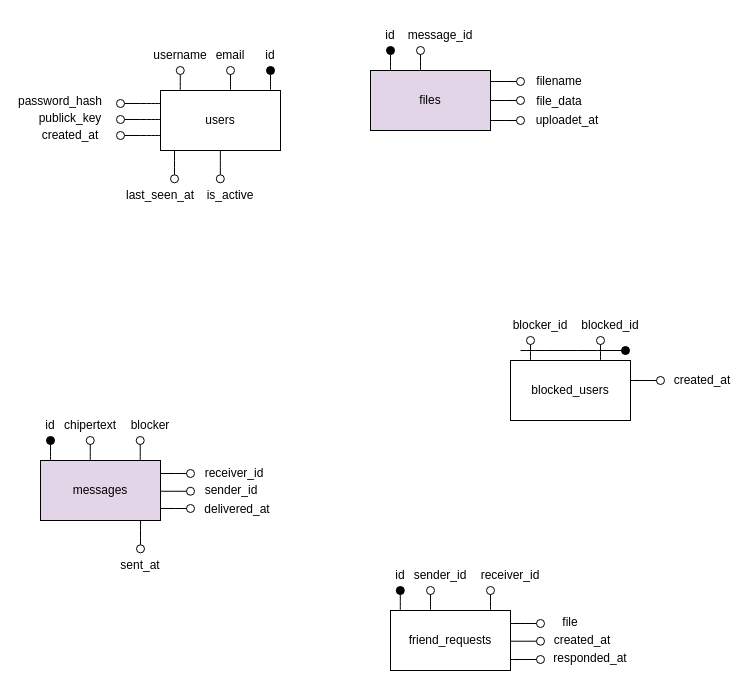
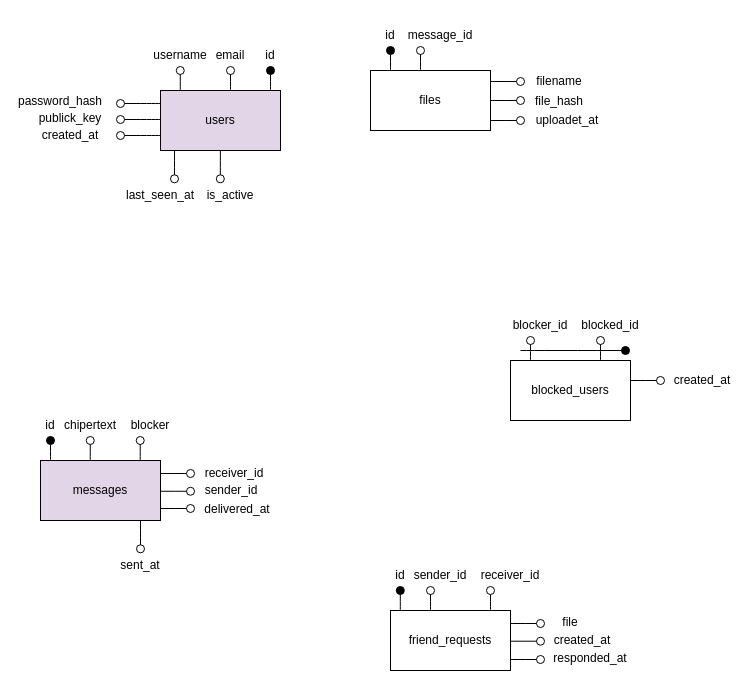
(431, 101) -> (431, 101)
(560, 102) -> (560, 102)
(221, 121) -> (221, 121)
